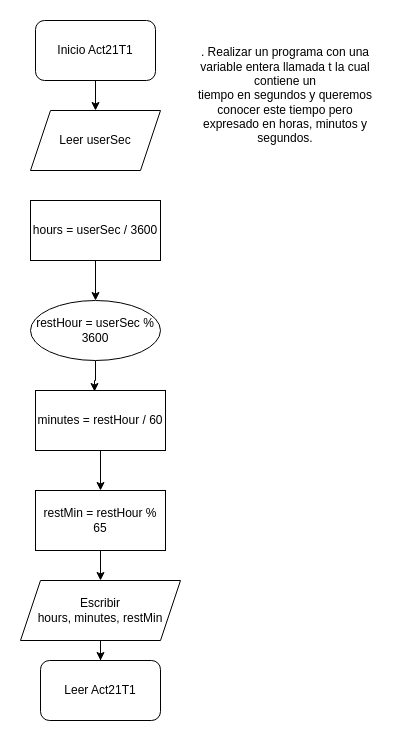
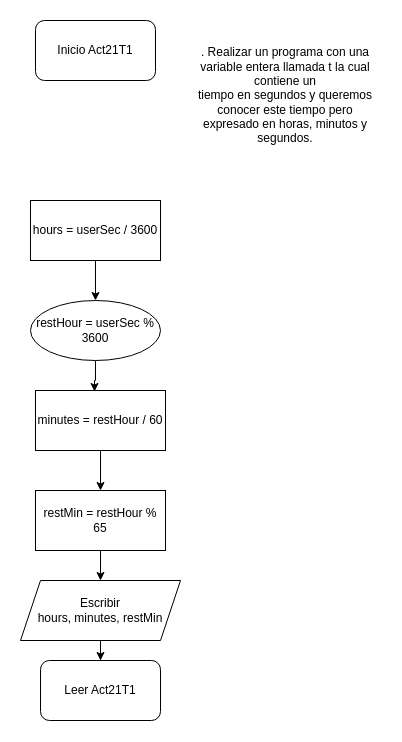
(96, 100) -> none
(96, 141) -> none
